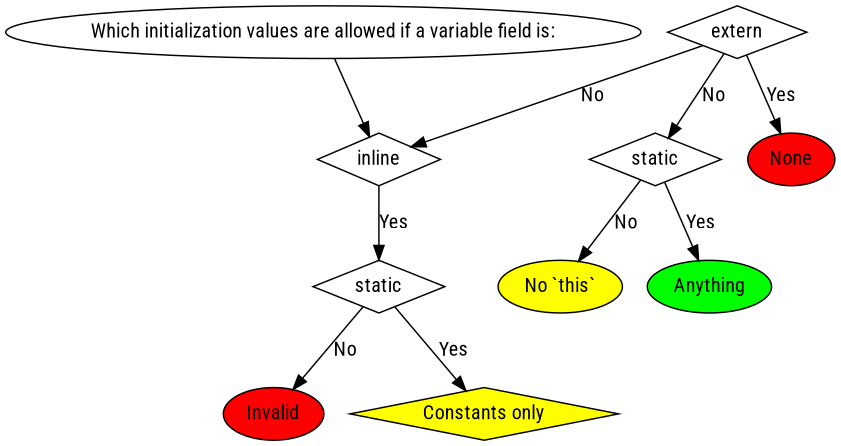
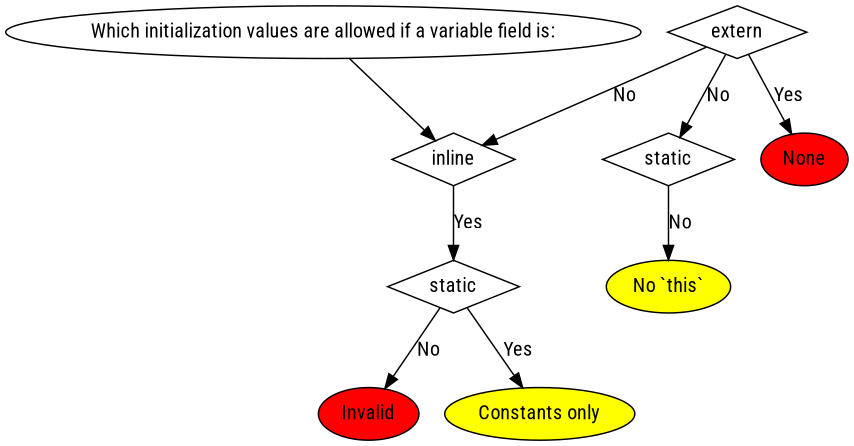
(709, 287) -> none
(484, 414) -> (540, 414)
